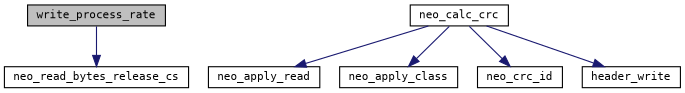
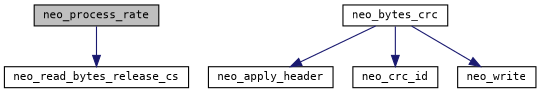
(96, 15) -> (96, 15)
(459, 15) -> (395, 15)
(264, 77) -> (271, 77)
(399, 77) -> none
(631, 77) -> (497, 77)
